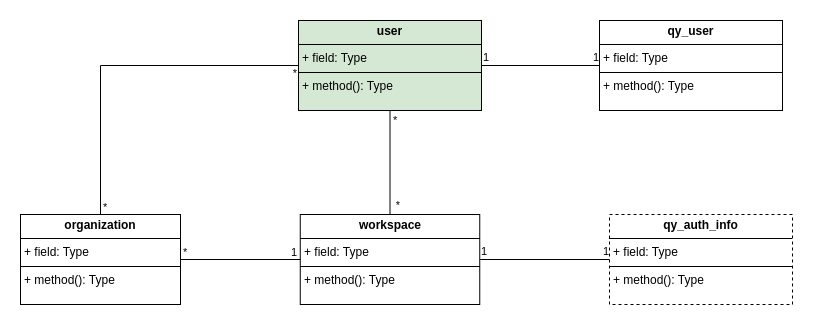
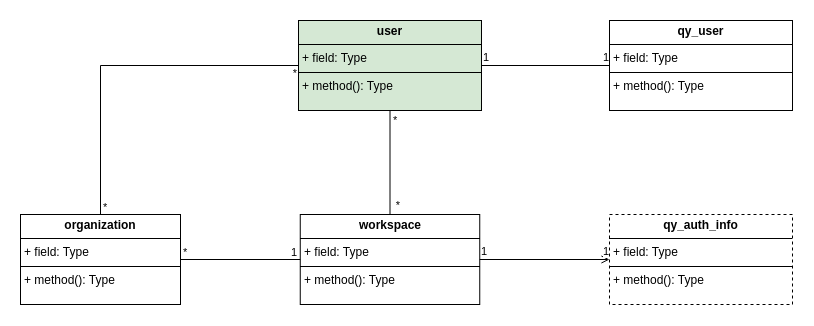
(691, 66) -> (701, 66)
(604, 260) -> (603, 260)
